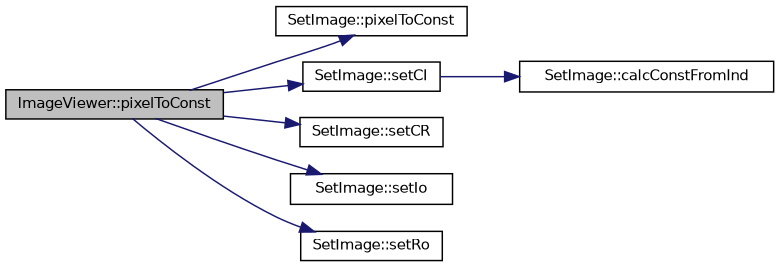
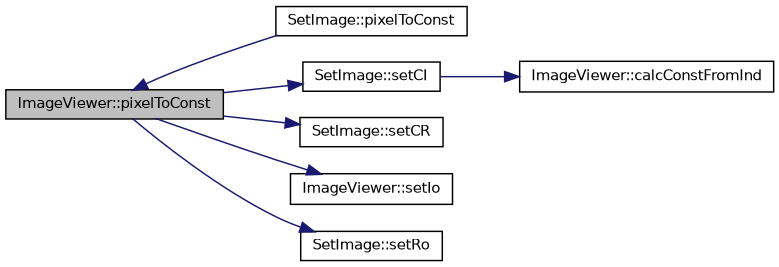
(265, 66) -> (211, 58)
(647, 77) -> (647, 77)
(371, 189) -> (371, 189)
